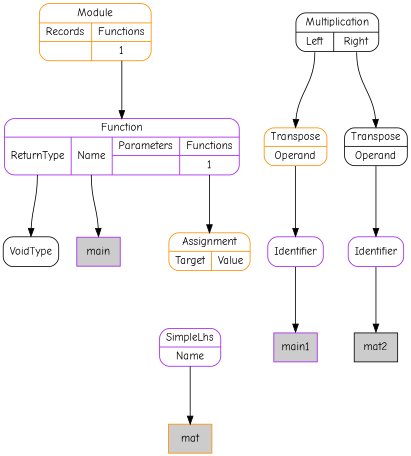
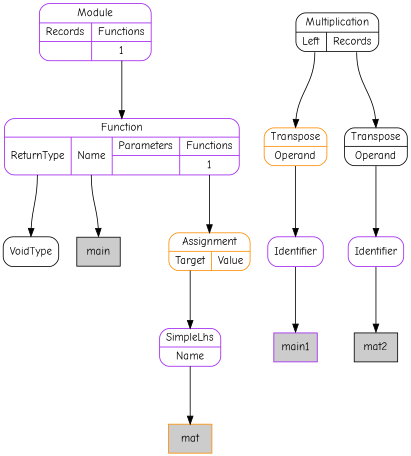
(95, 32) -> (95, 32)
(356, 41) -> (353, 41)
(99, 252) -> (99, 252)
none -> (190, 296)
